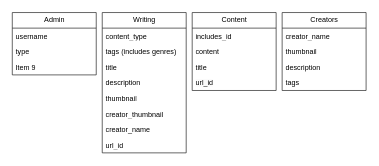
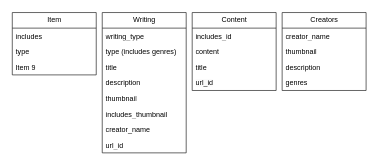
(55, 20) -> (55, 20)
(32, 36) -> (30, 36)
(130, 36) -> (128, 36)
(145, 56) -> (145, 56)
(294, 83) -> (298, 83)
(138, 114) -> (138, 114)
